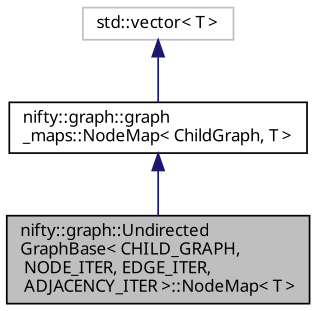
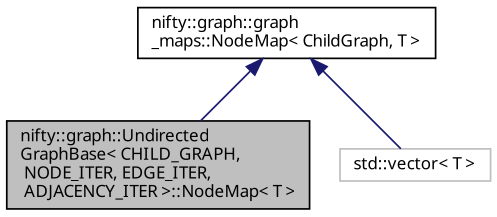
(158, 80) -> (362, 110)
